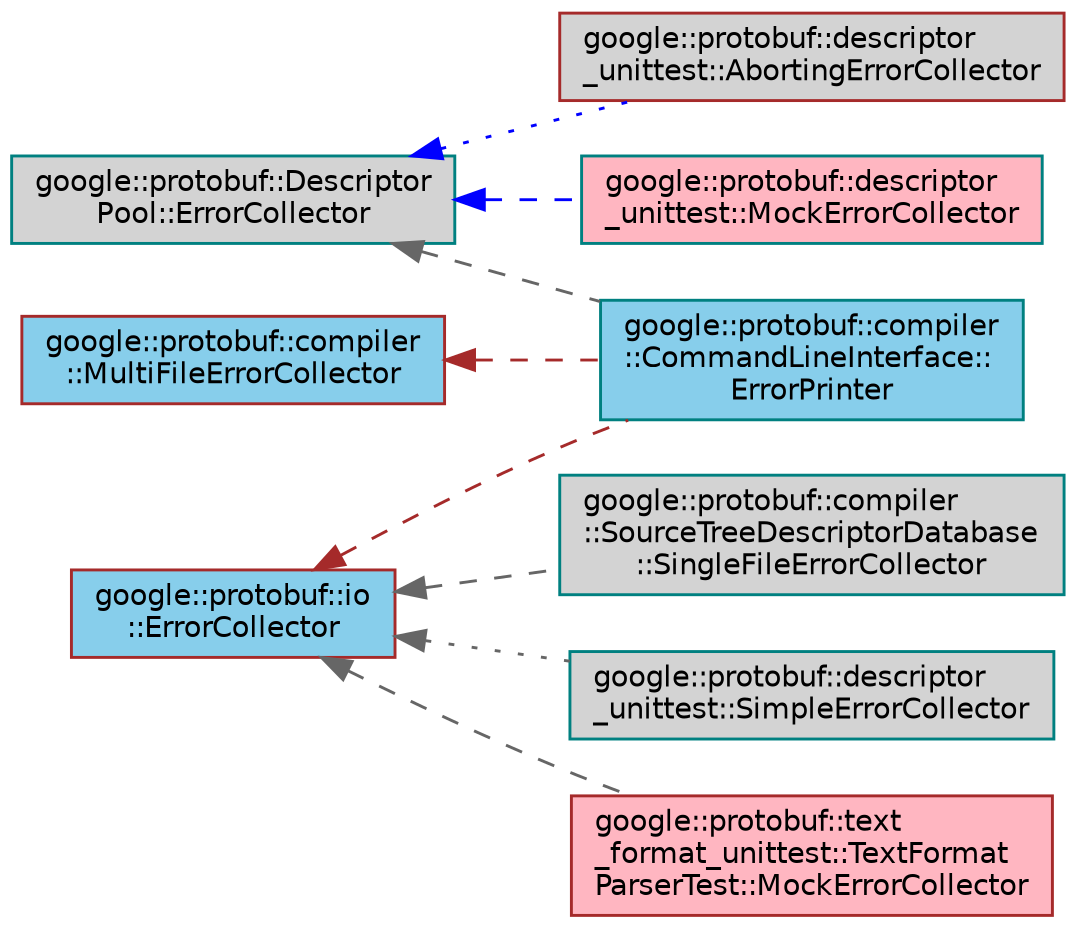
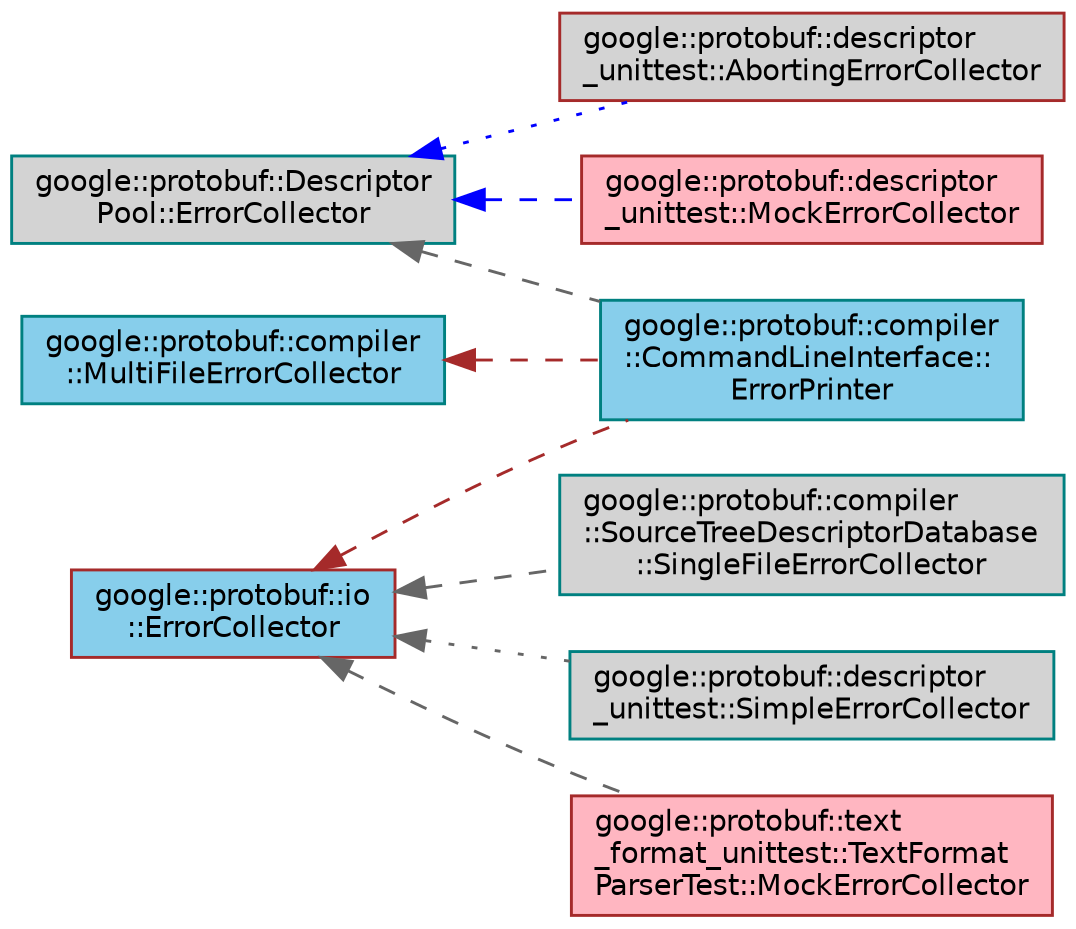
(812, 200) -> (812, 200)
(233, 360) -> (233, 360)
